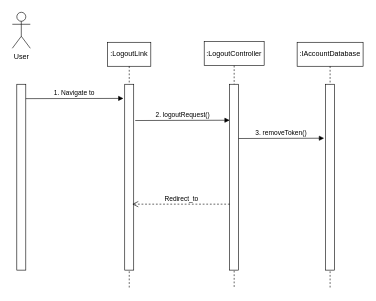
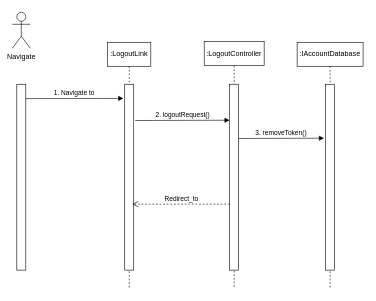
(22, 57) -> (22, 57)
